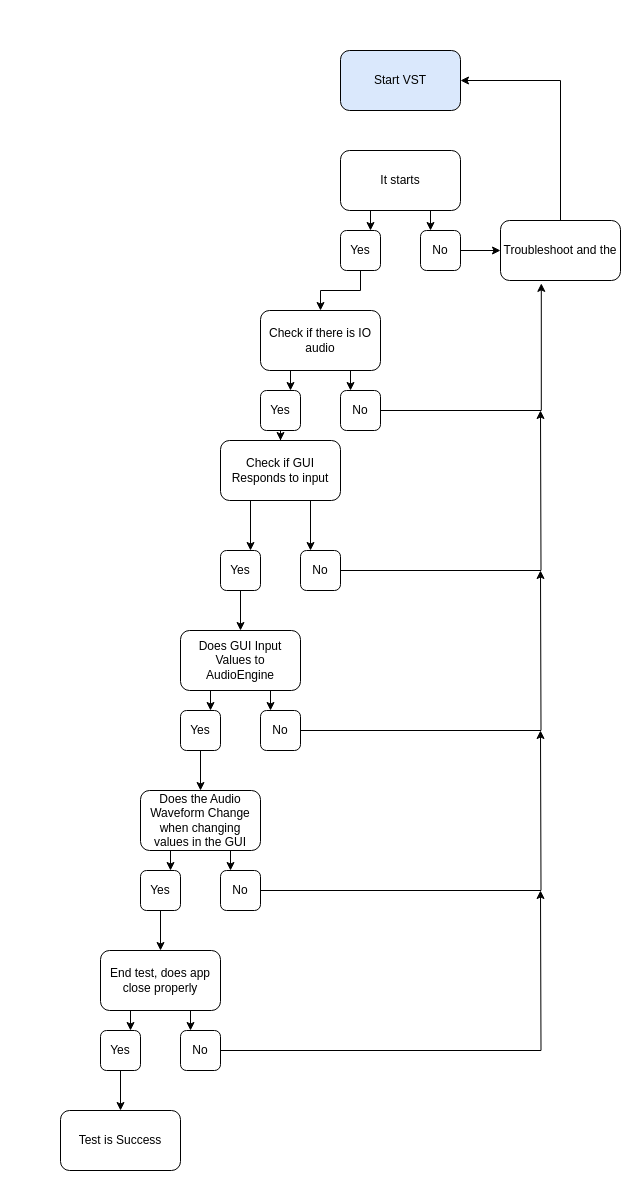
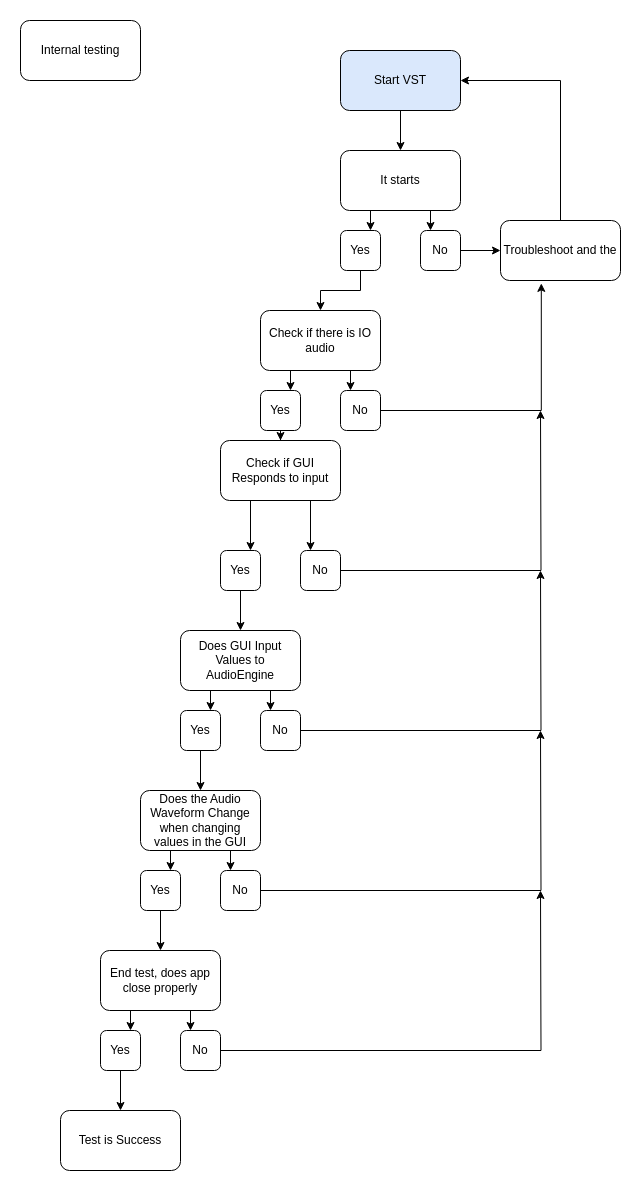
none -> (81, 51)
none -> (401, 127)
